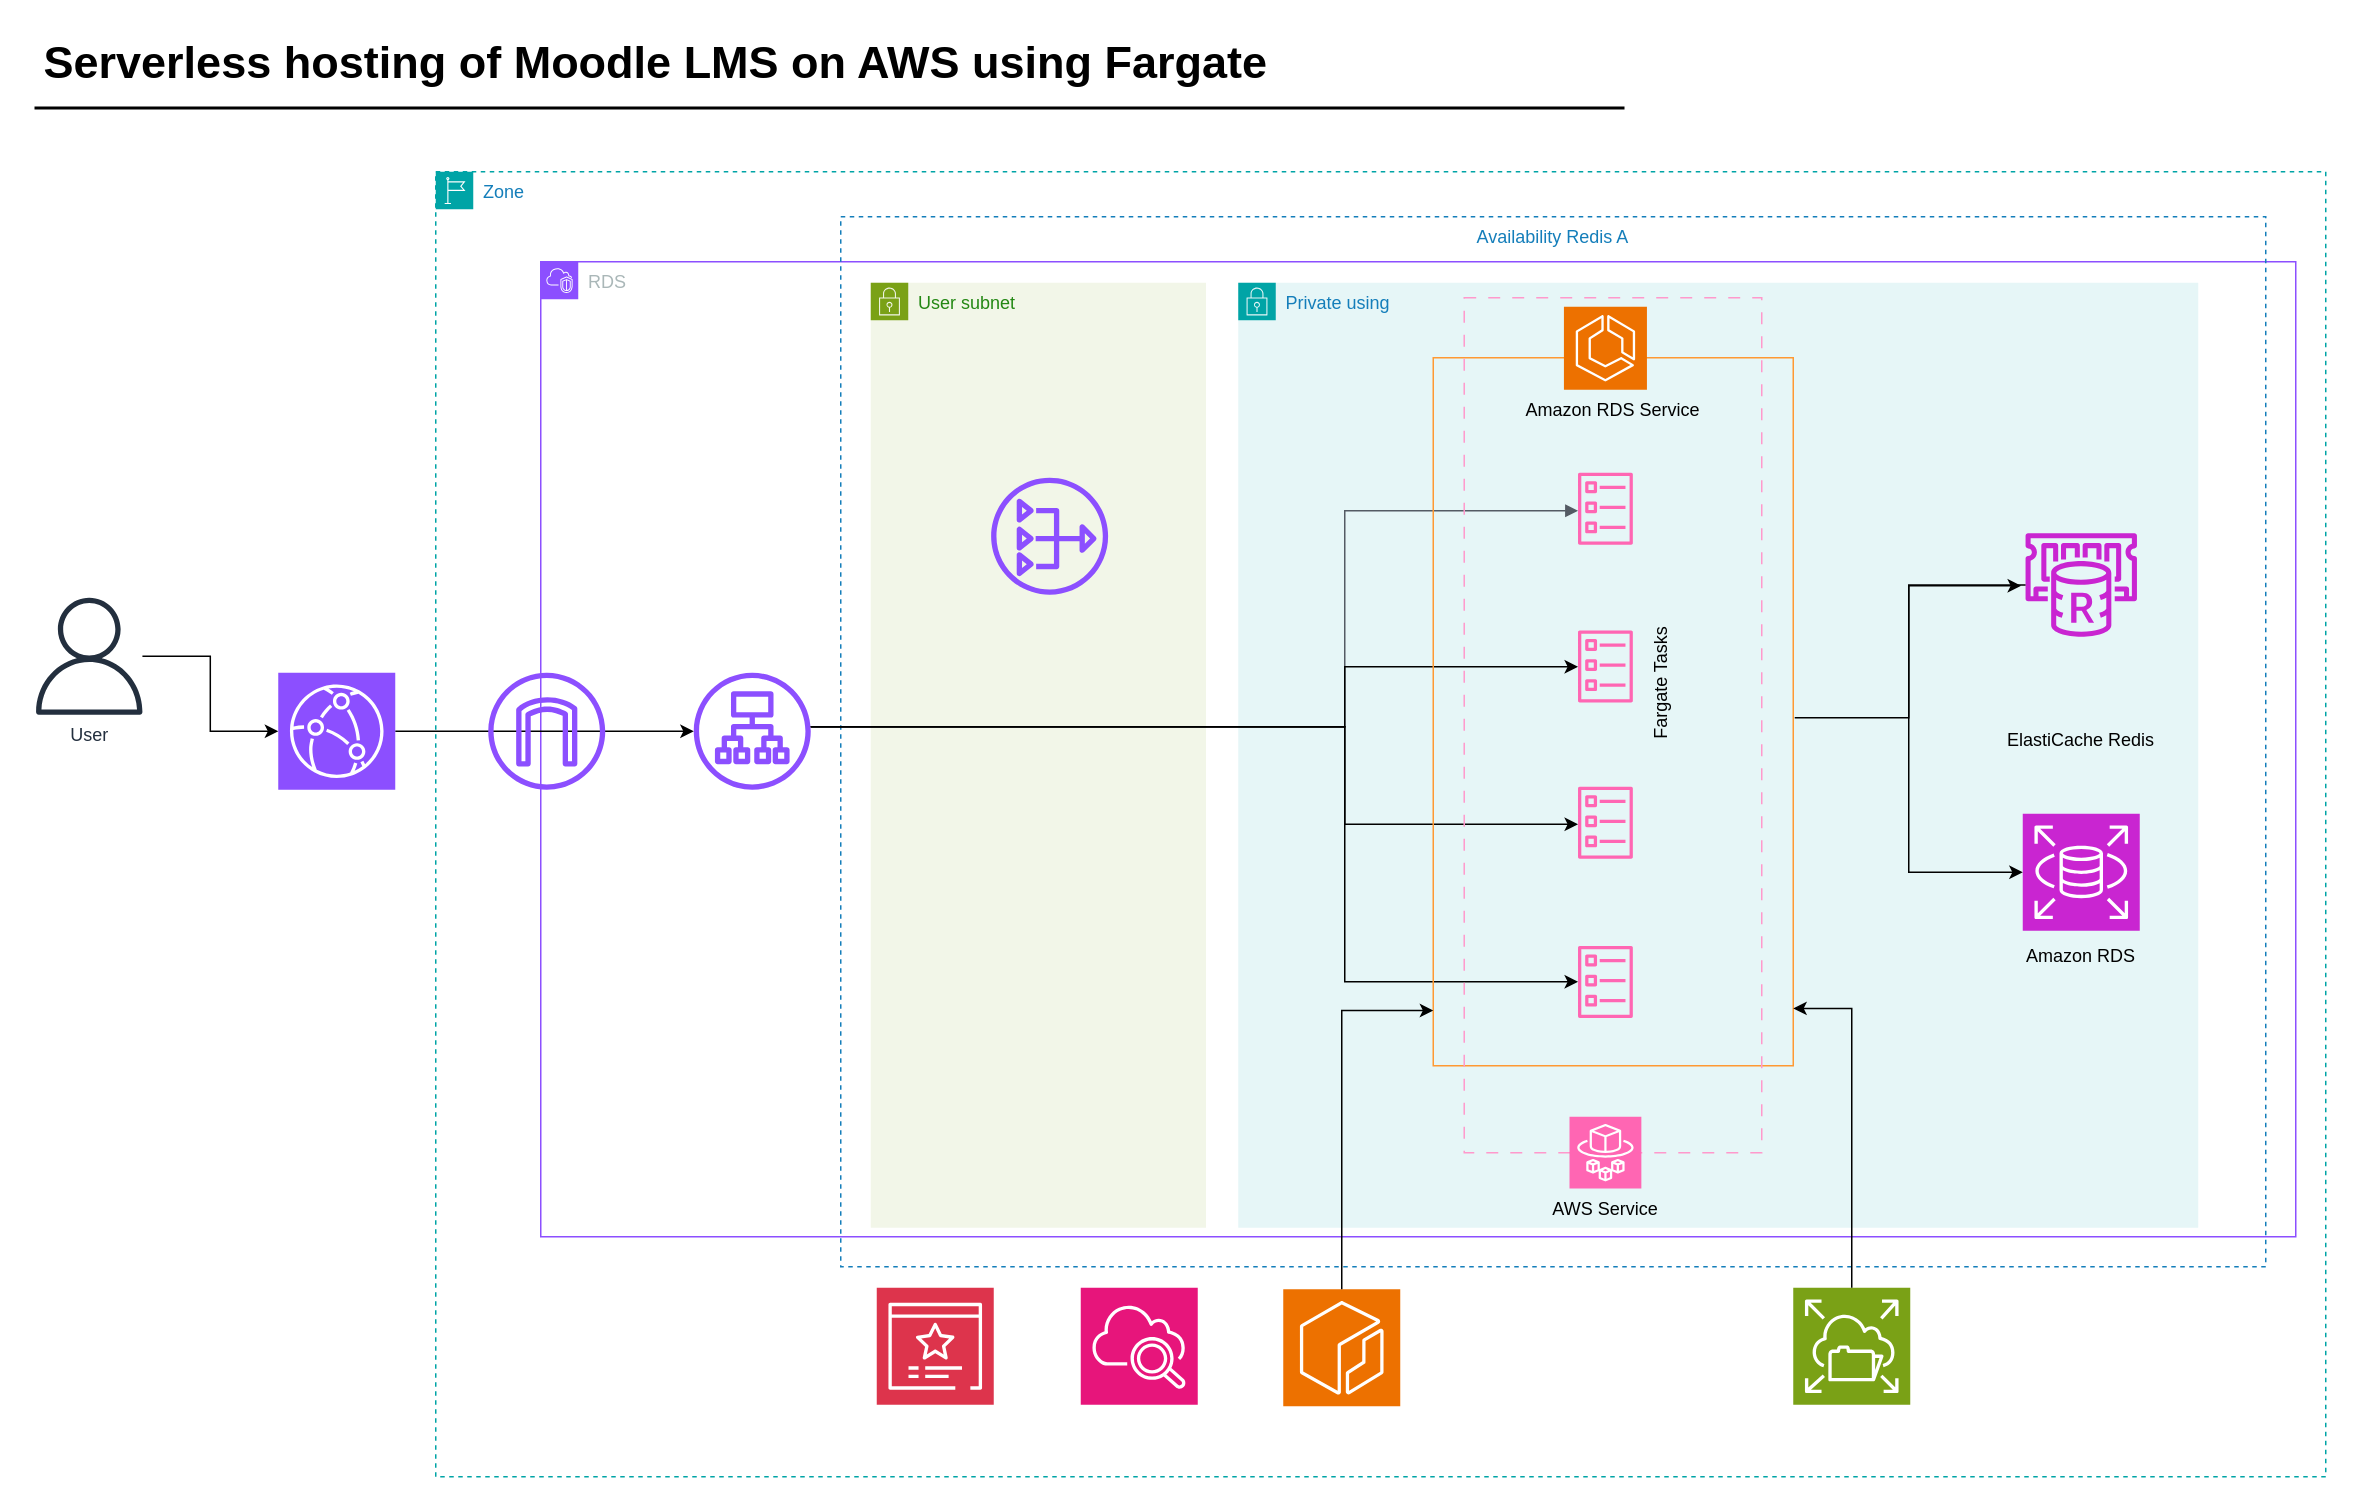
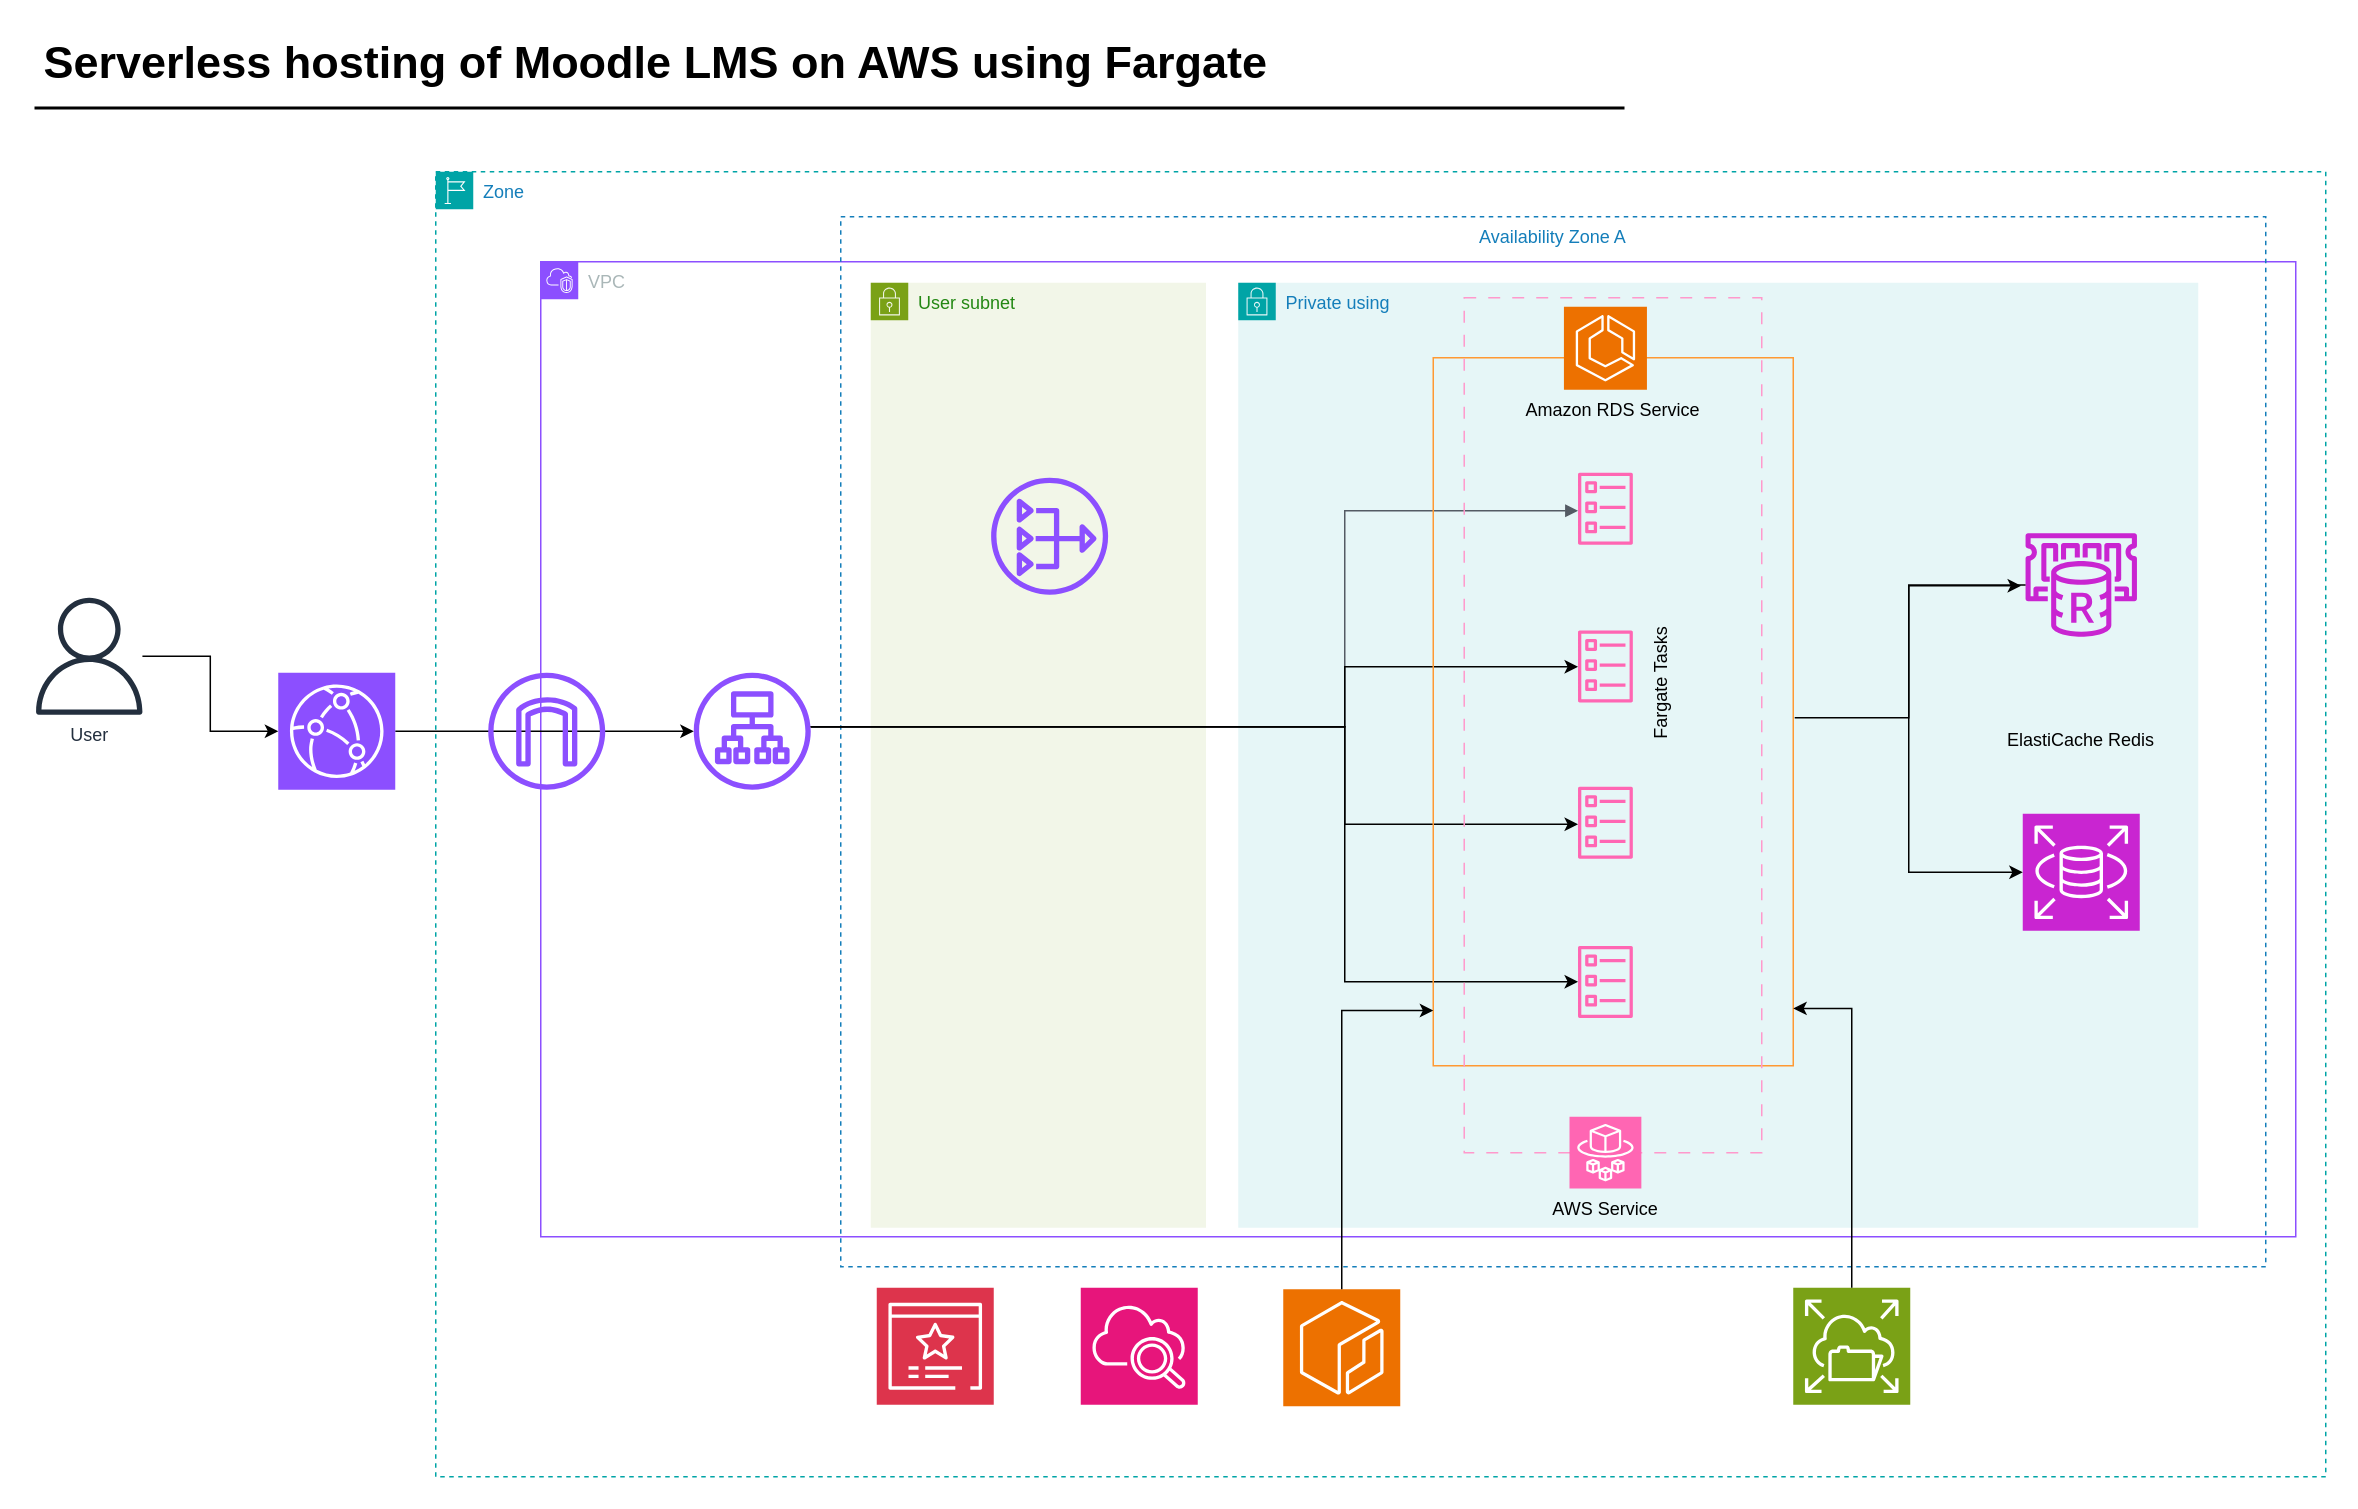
(1553, 238) -> (1553, 238)
(604, 283) -> (604, 283)
(2081, 952) -> none
